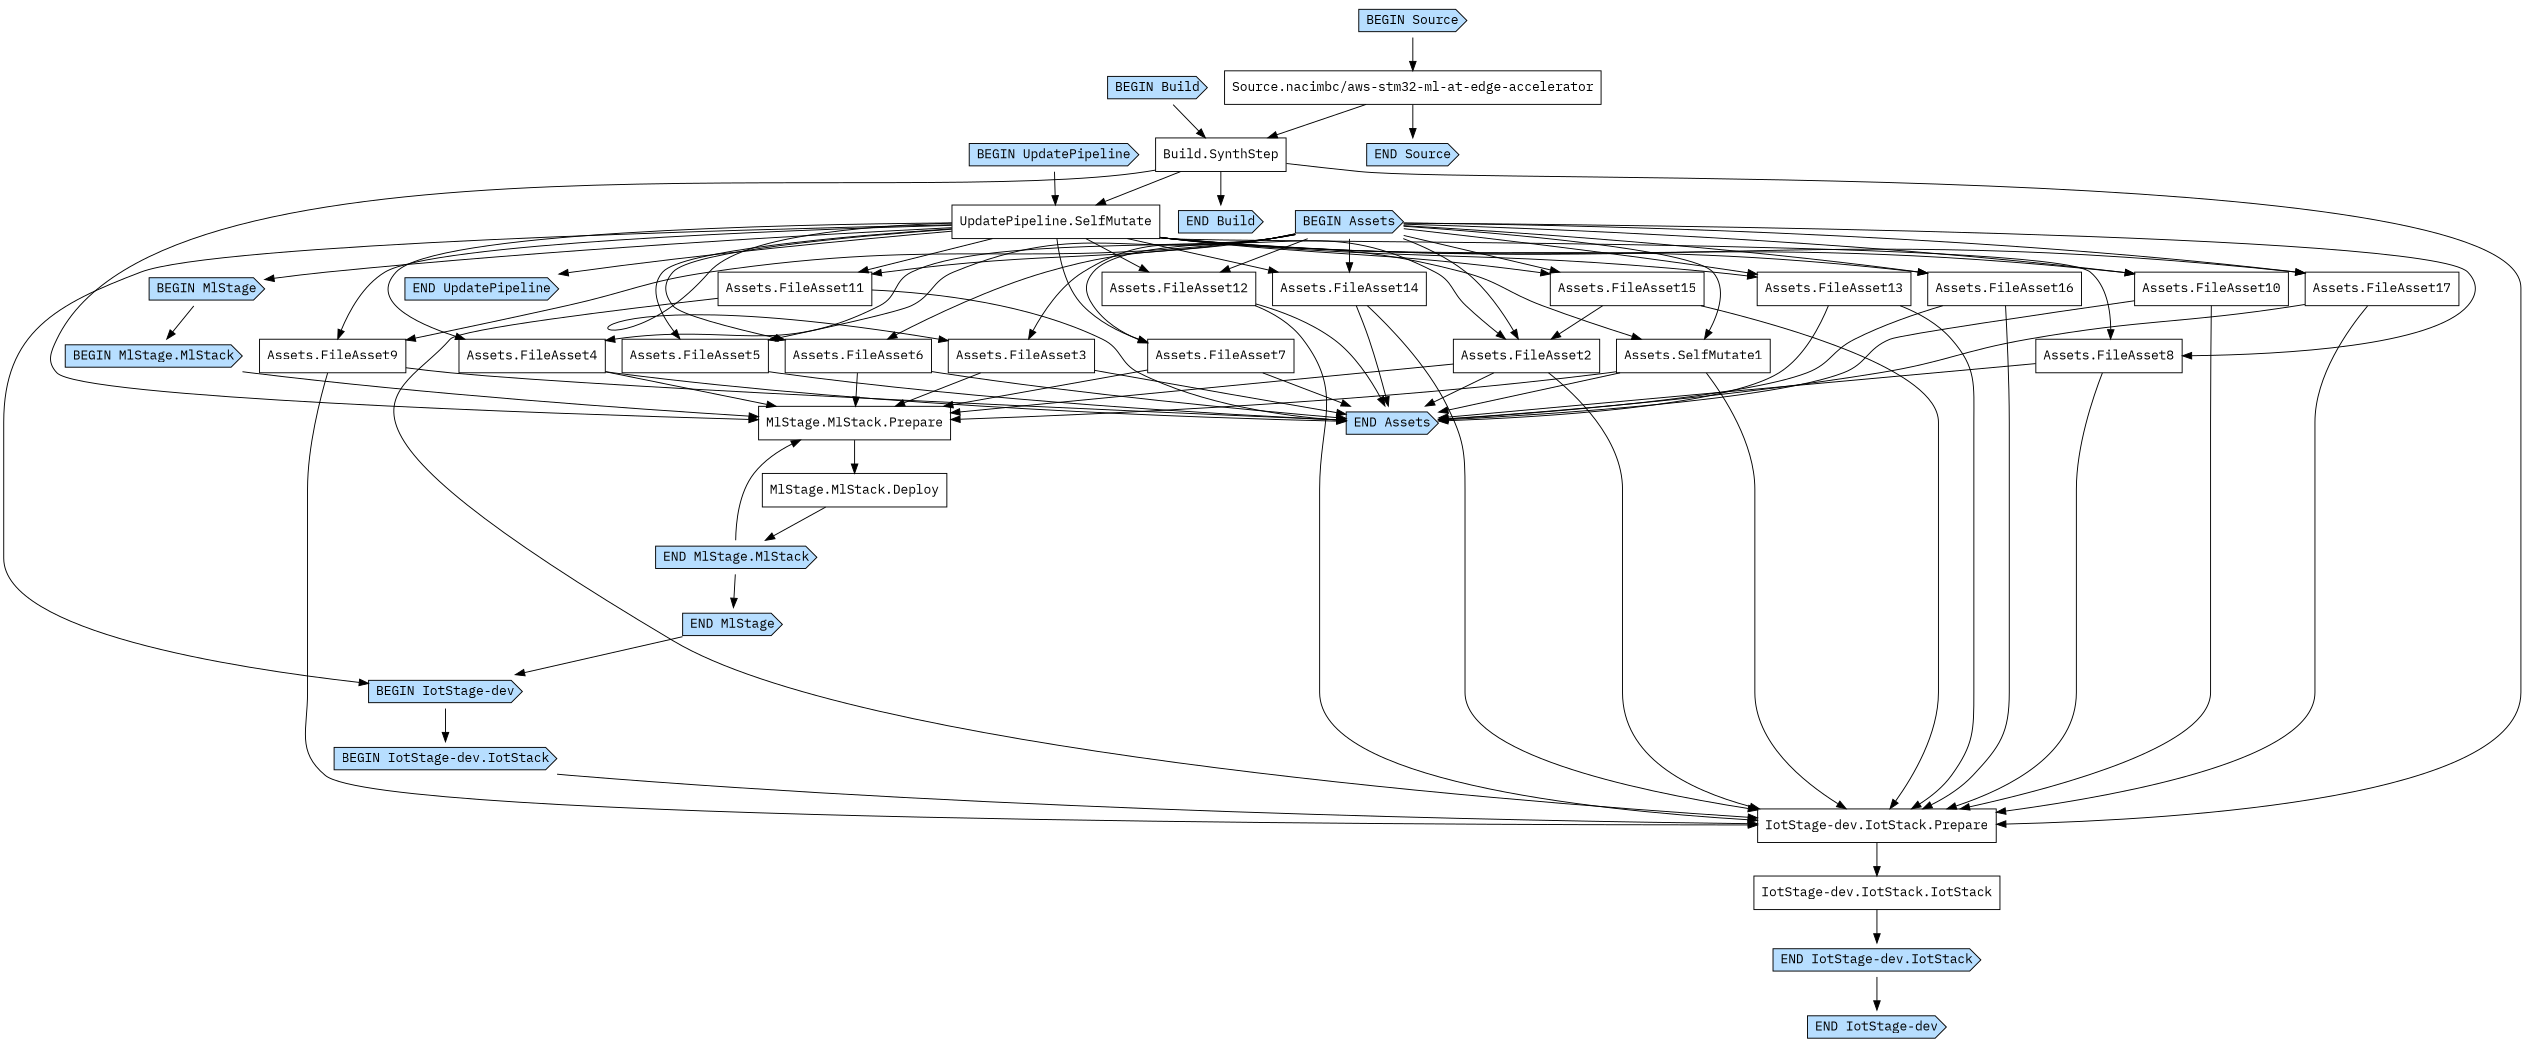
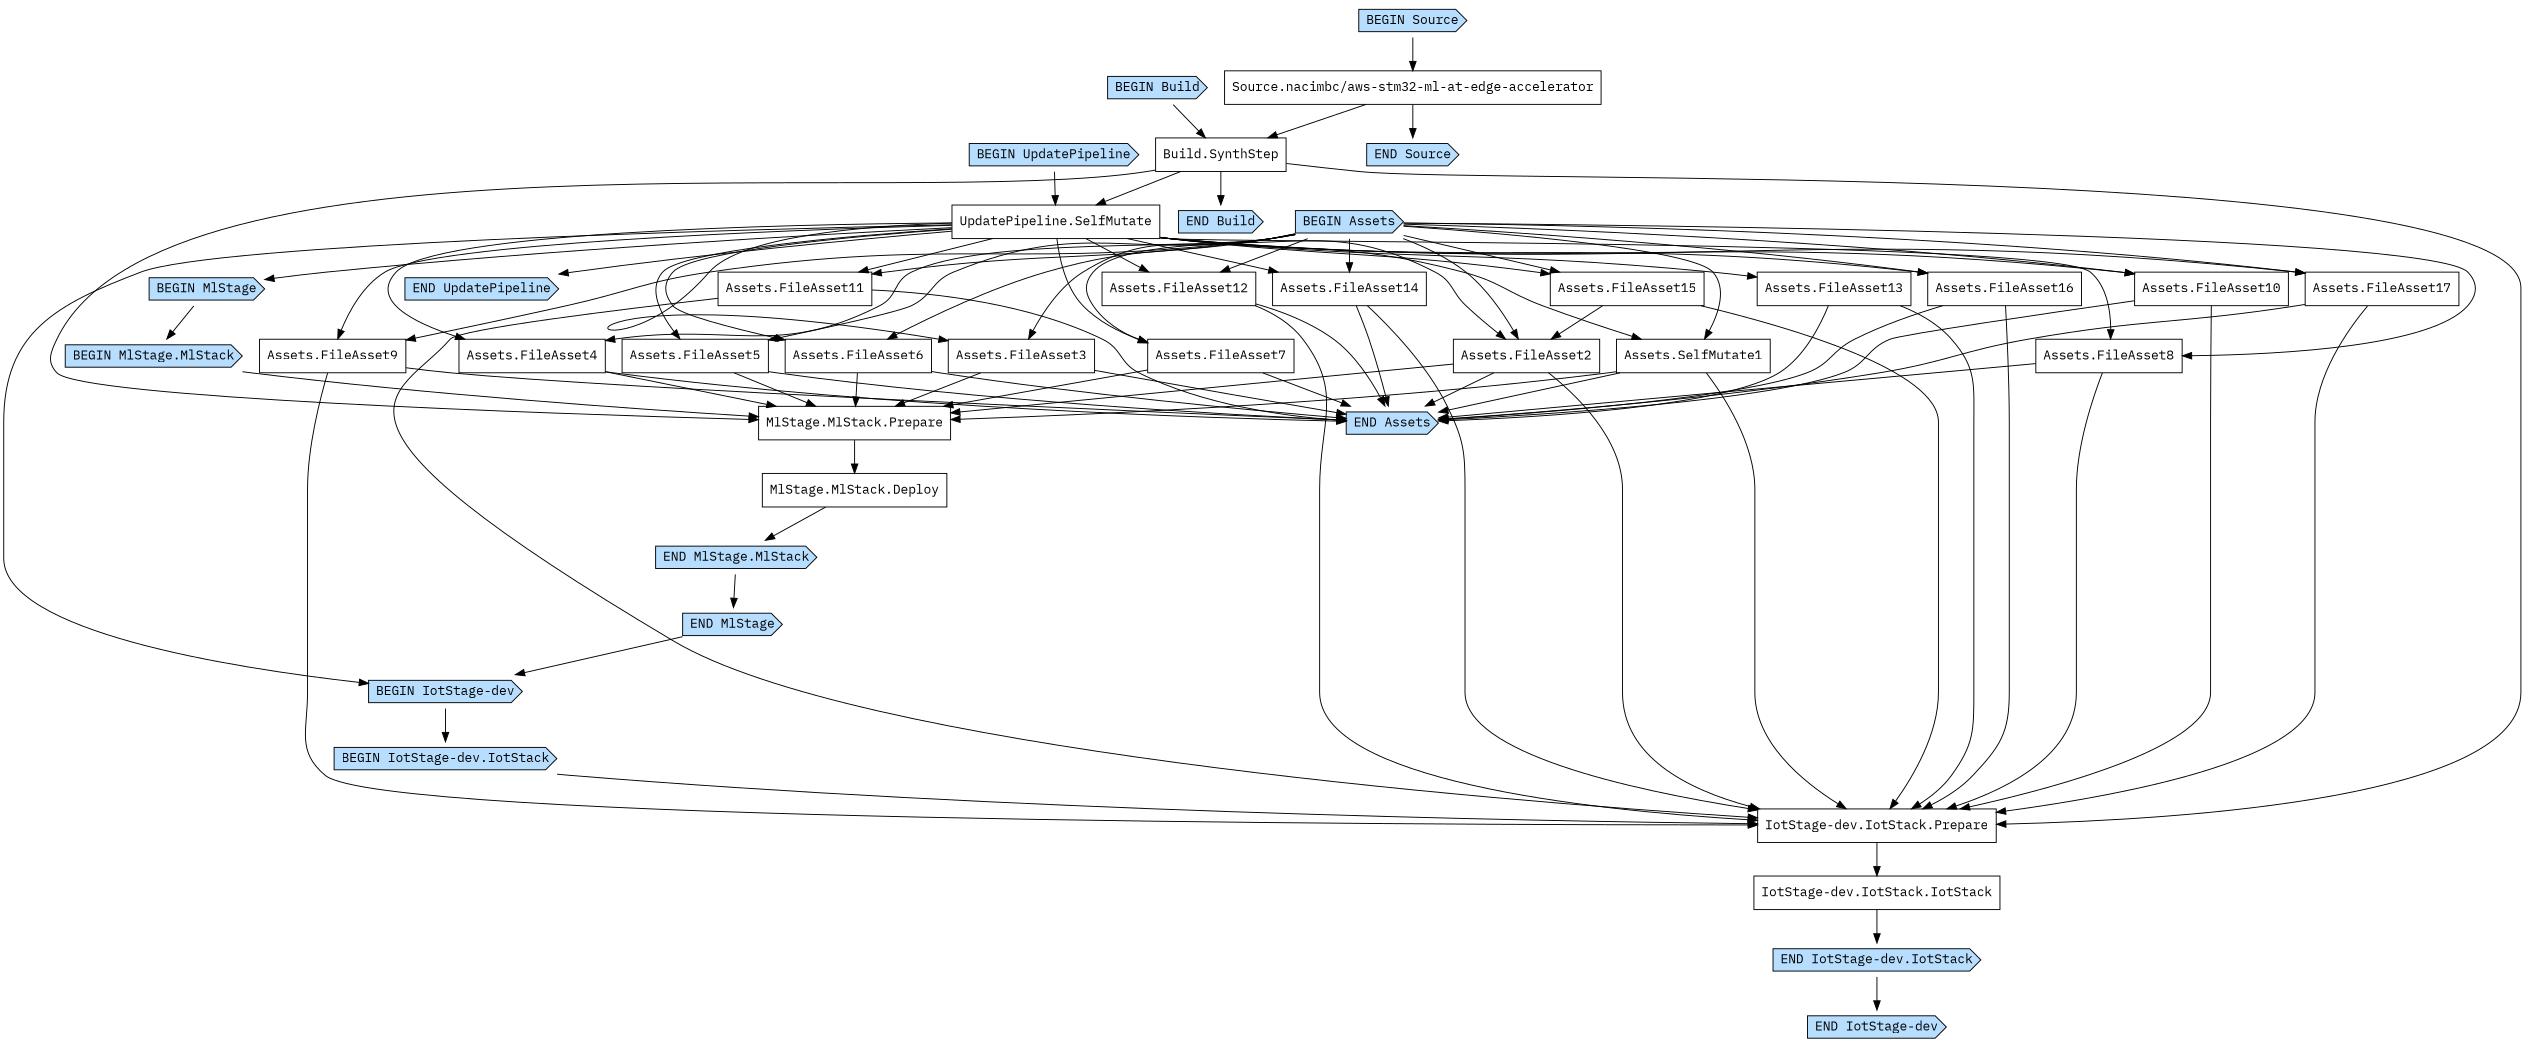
(1576, 249) -> none
(748, 483) -> (758, 383)
